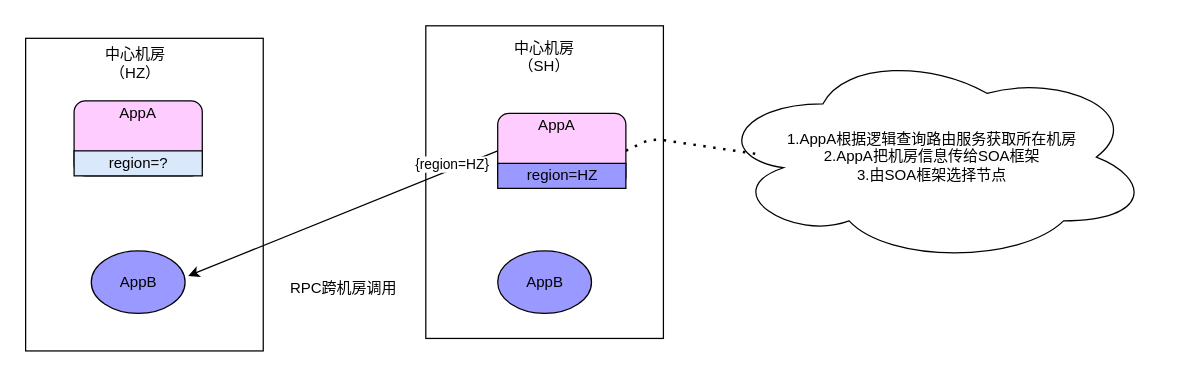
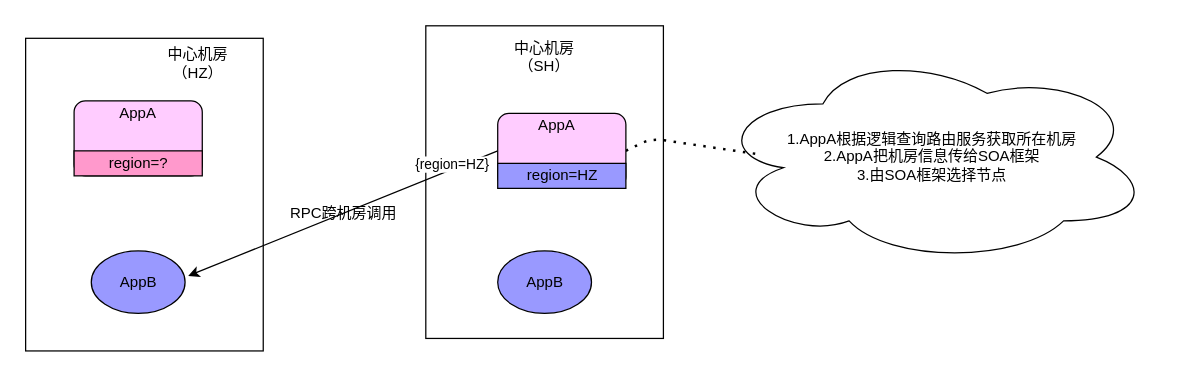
(135, 63) -> (198, 63)
(138, 163) -> (138, 163)
(343, 288) -> (343, 213)
